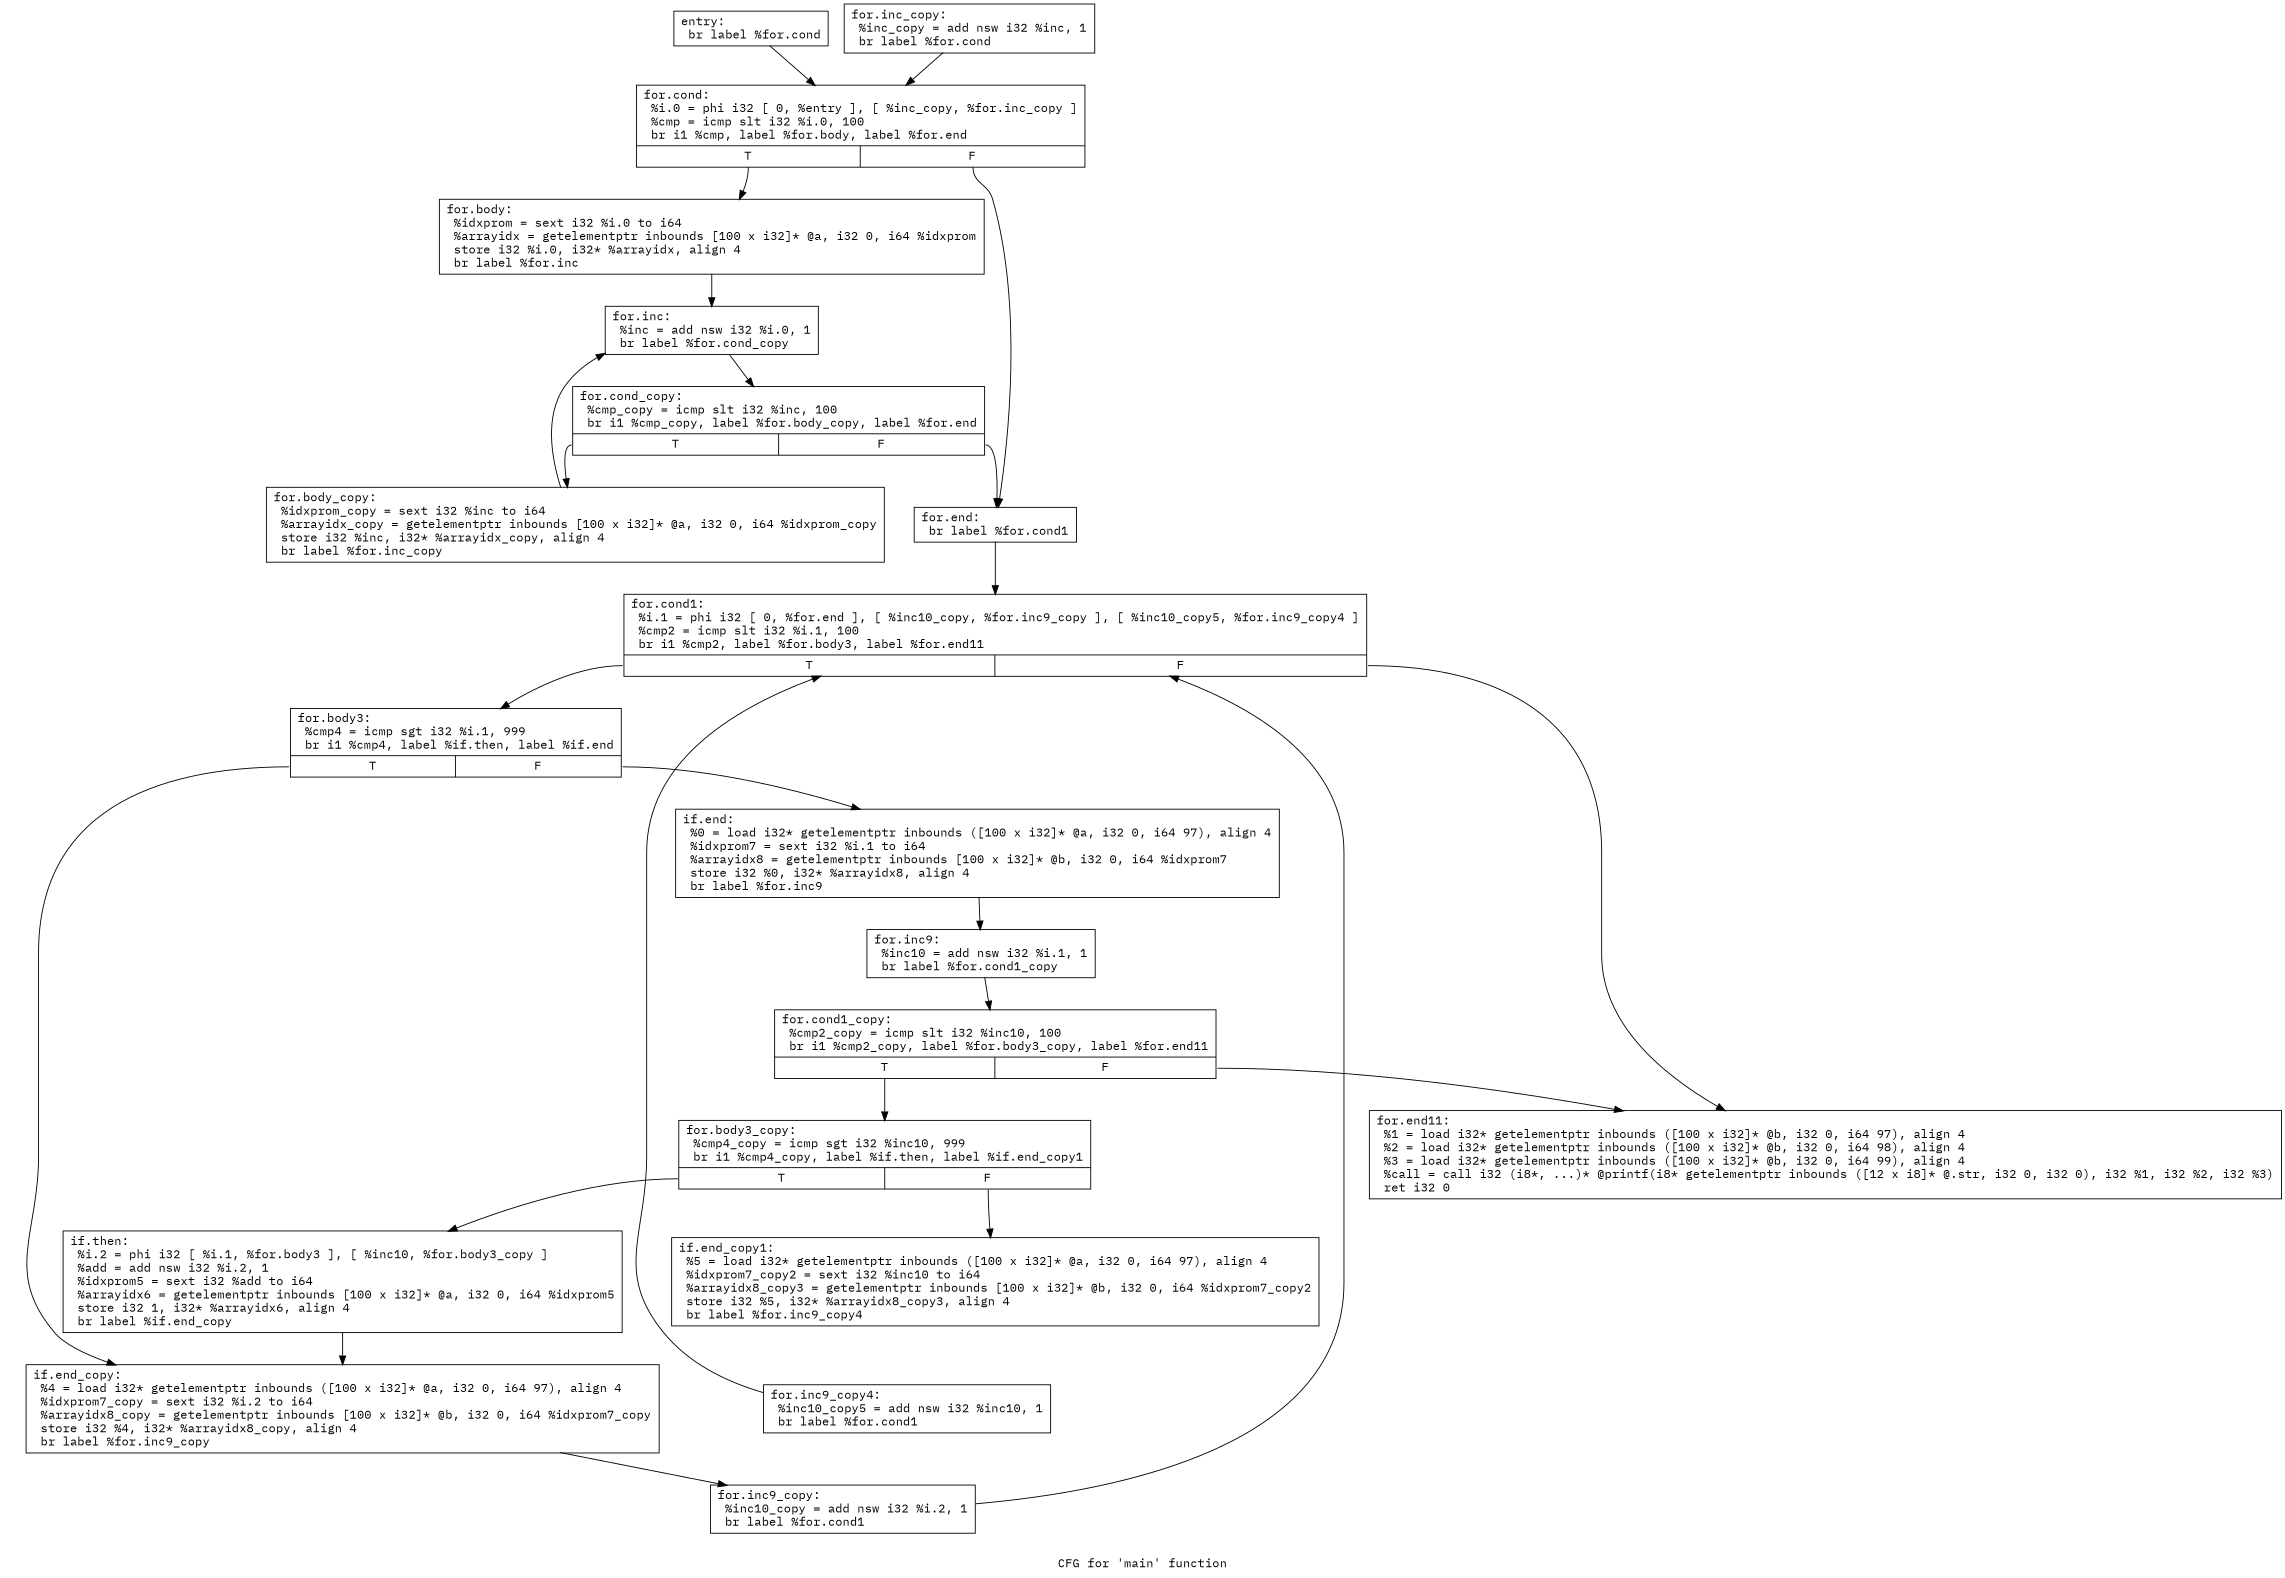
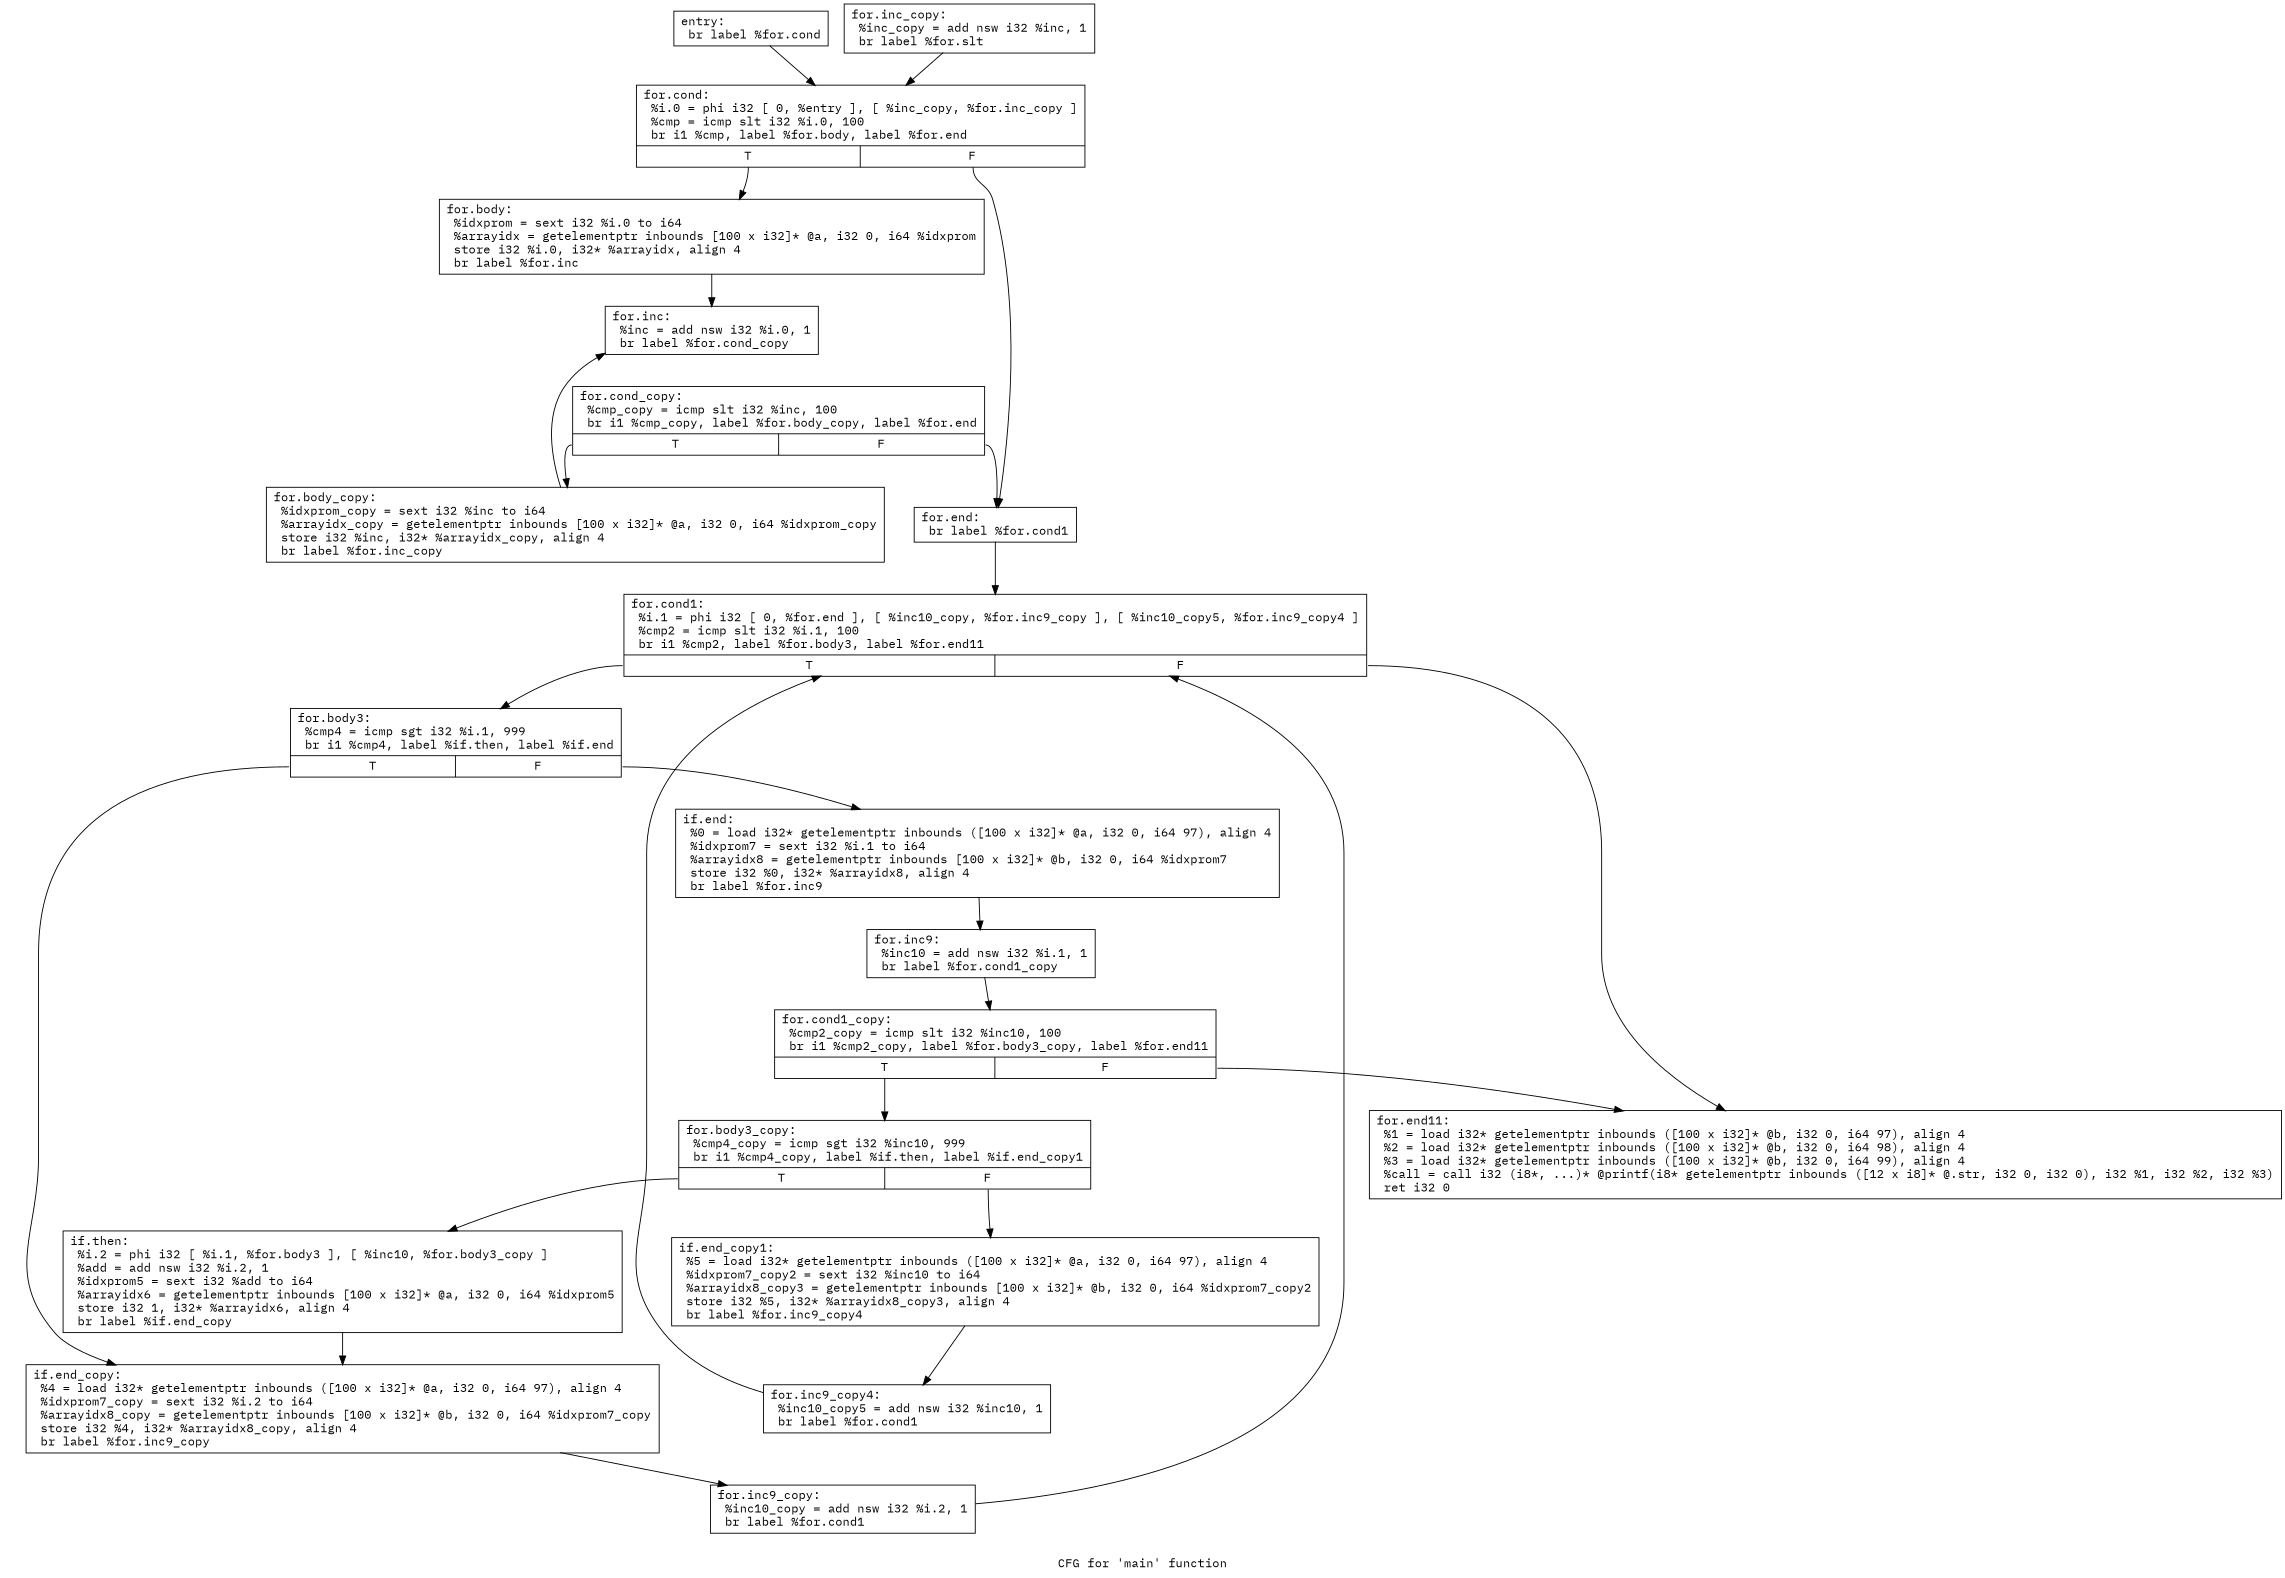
(921, 41) -> (918, 41)
(739, 367) -> none
none -> (947, 1352)
